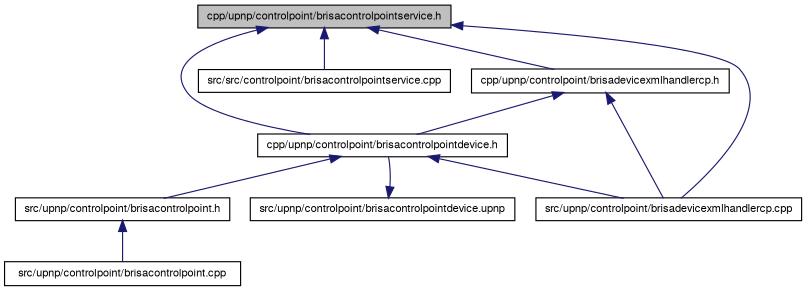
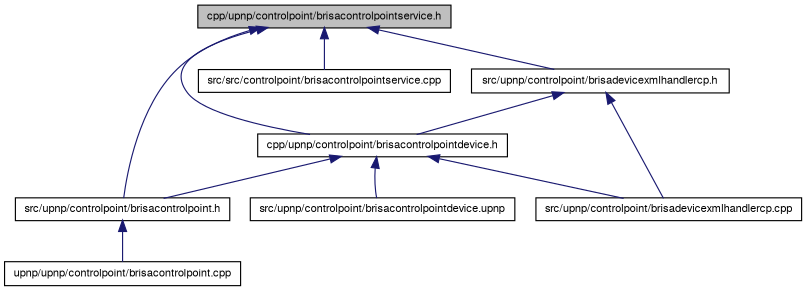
(680, 50) -> (159, 92)
(600, 81) -> (600, 81)
(390, 172) -> (375, 183)
(123, 274) -> (123, 274)
